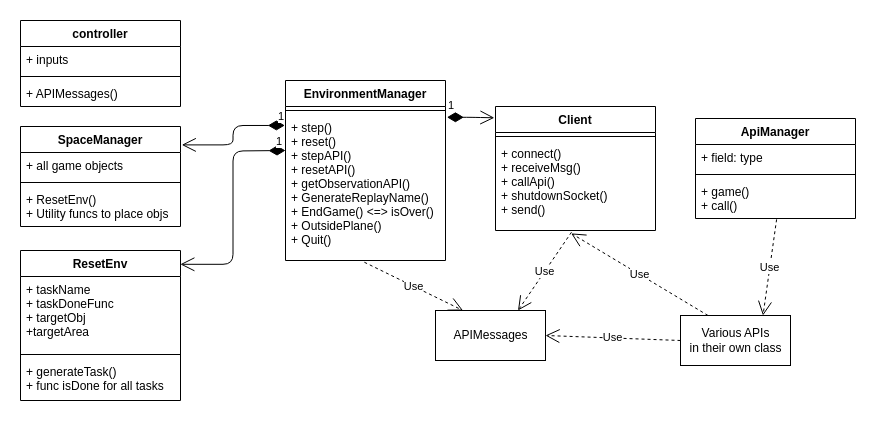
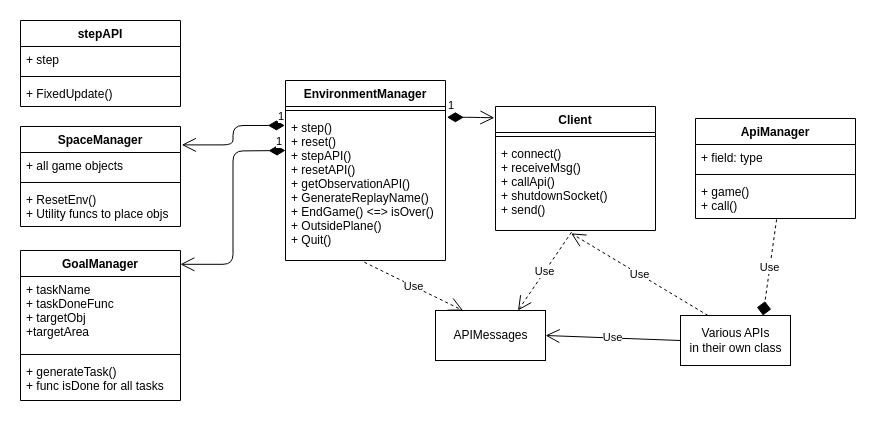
(100, 34) -> (100, 34)
(50, 60) -> (45, 60)
(75, 94) -> (73, 94)
(100, 264) -> (100, 264)
(764, 306) -> (765, 301)
(649, 339) -> (649, 339)
